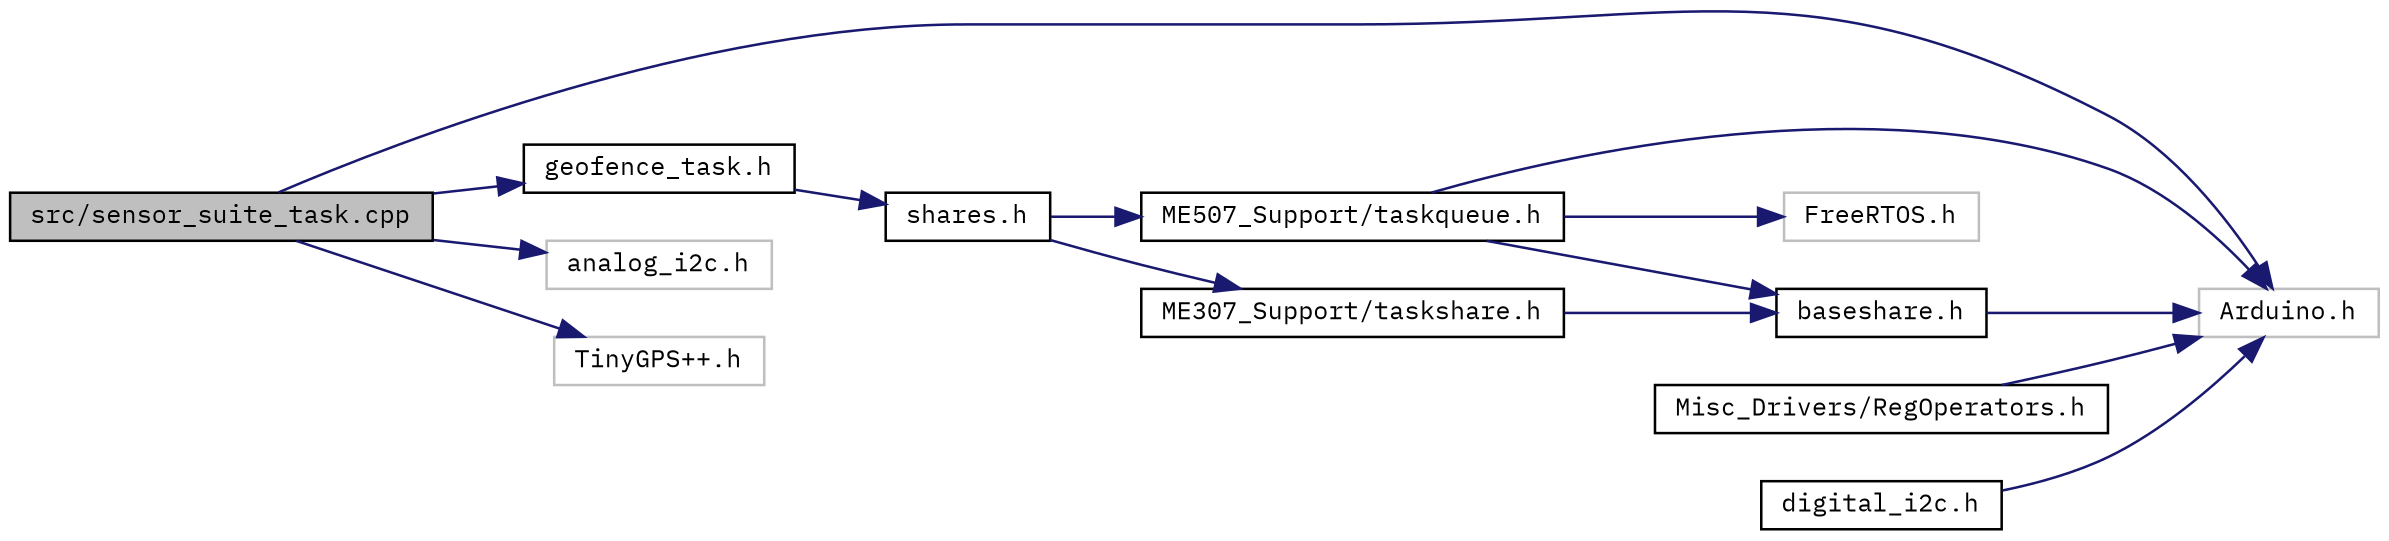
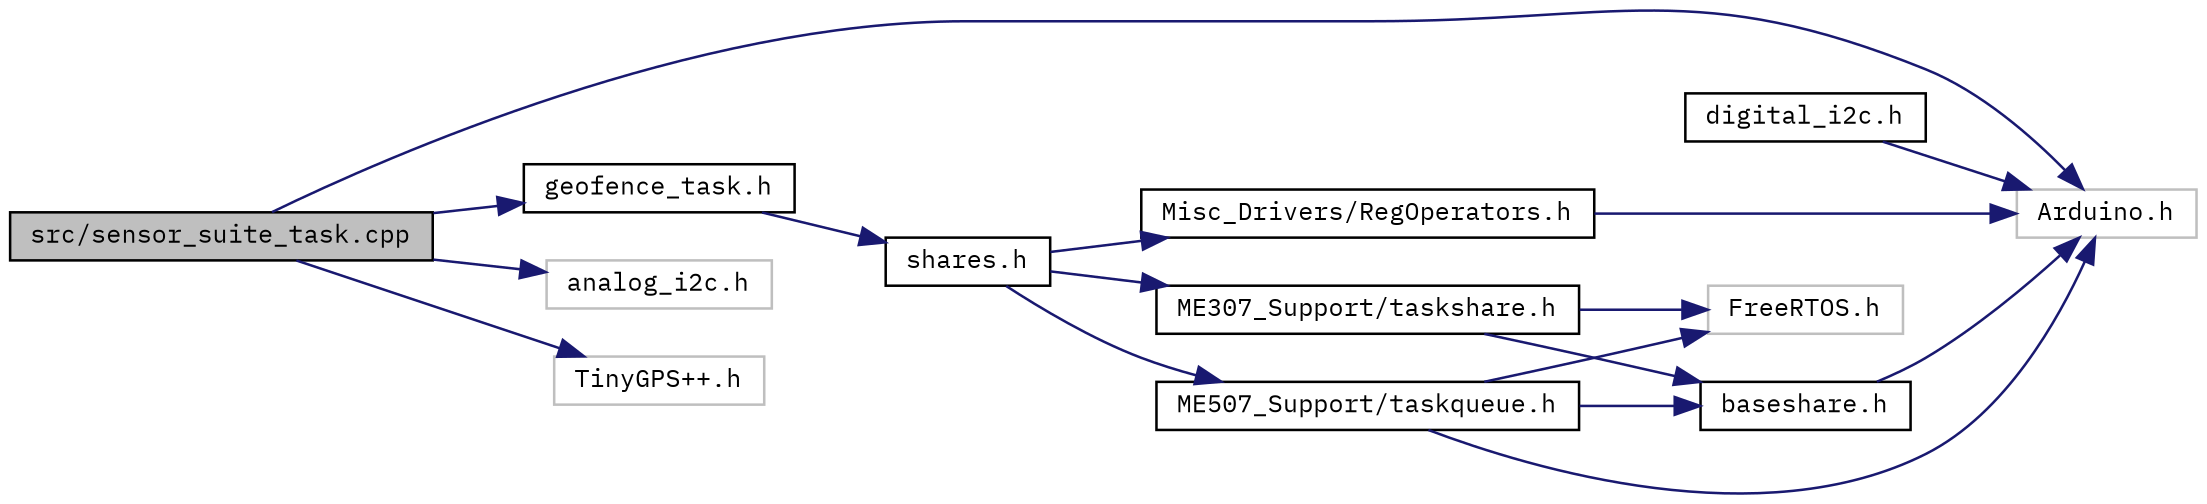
none -> (1096, 246)
none -> (1631, 310)
